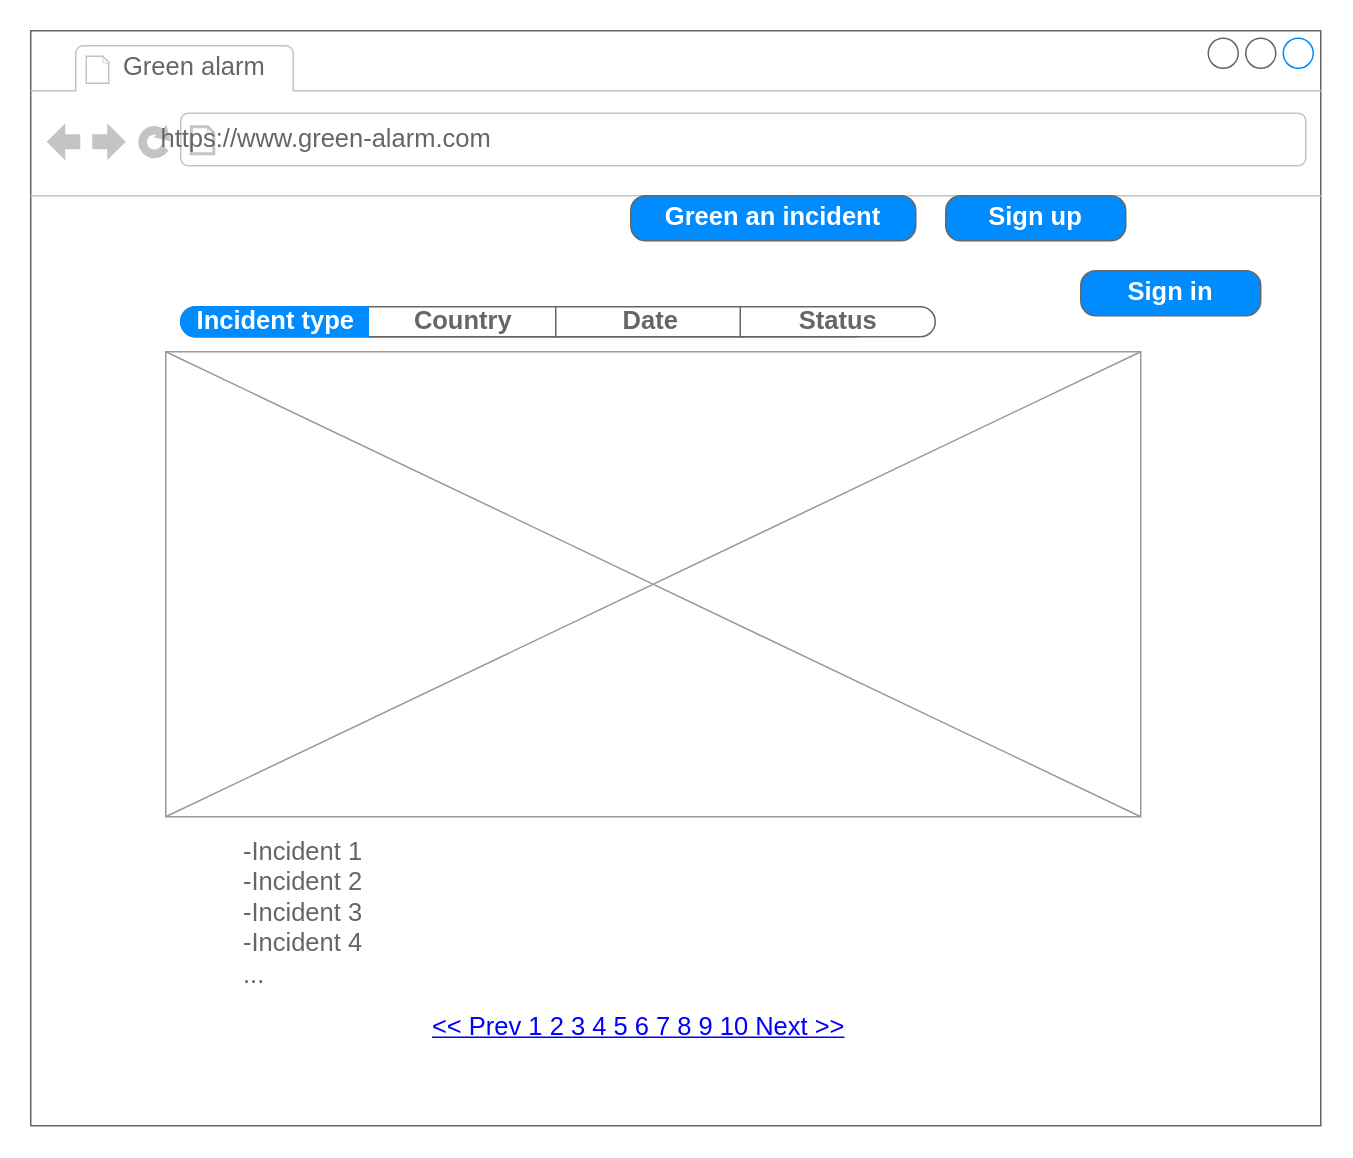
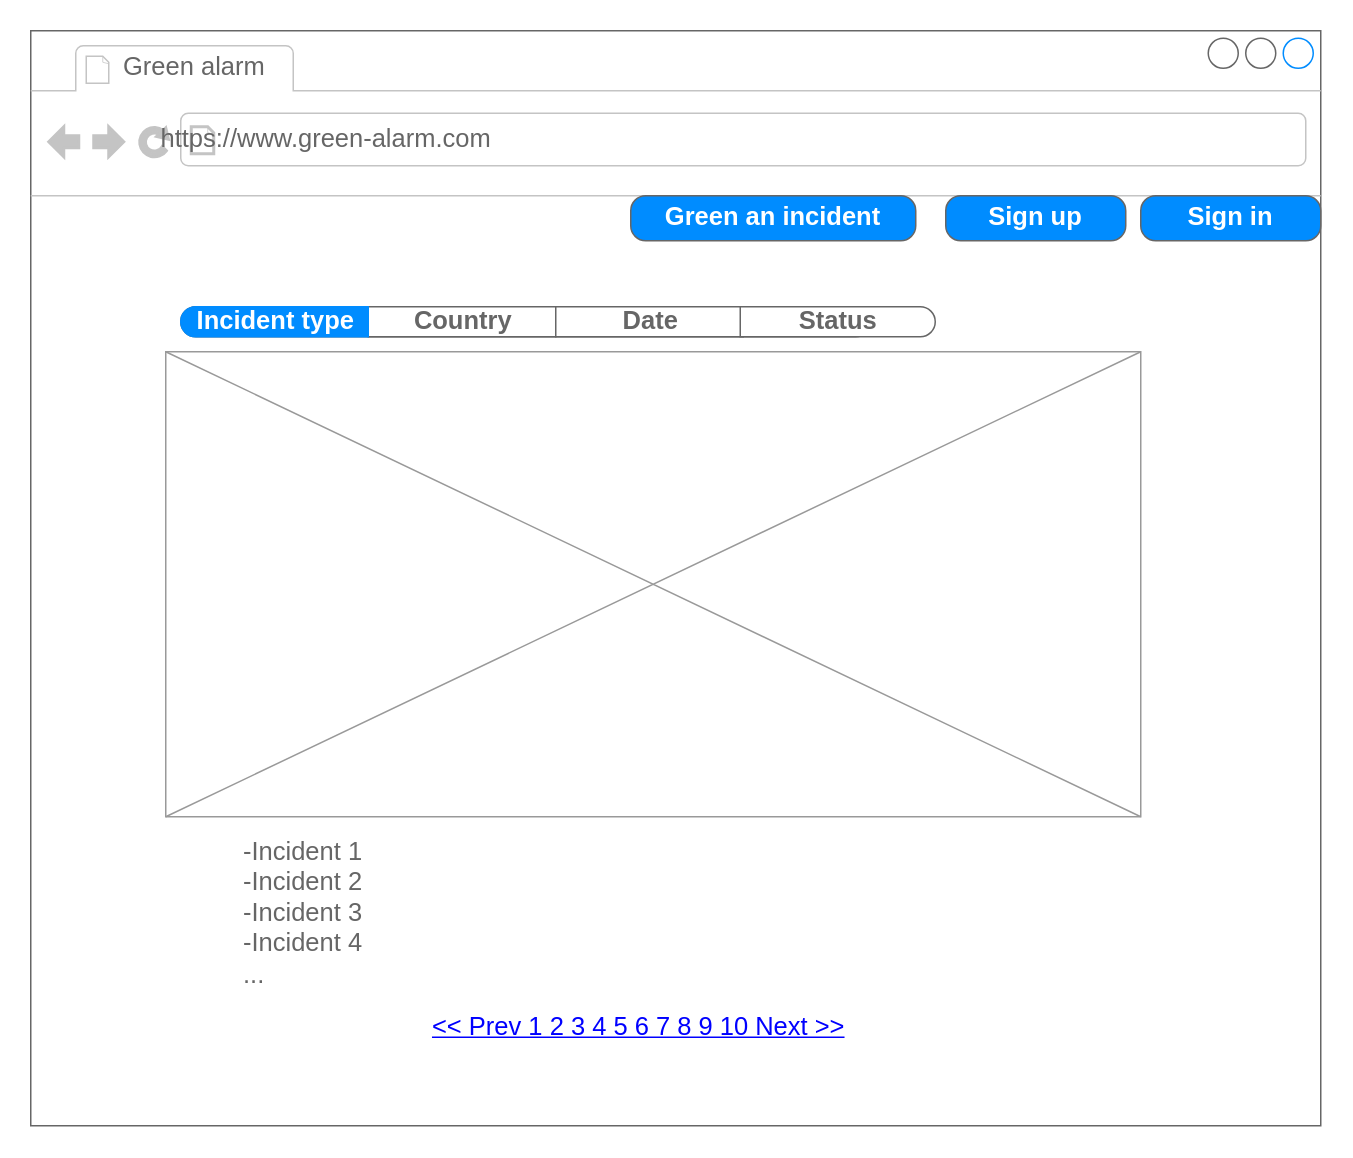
(1171, 293) -> (1231, 218)
